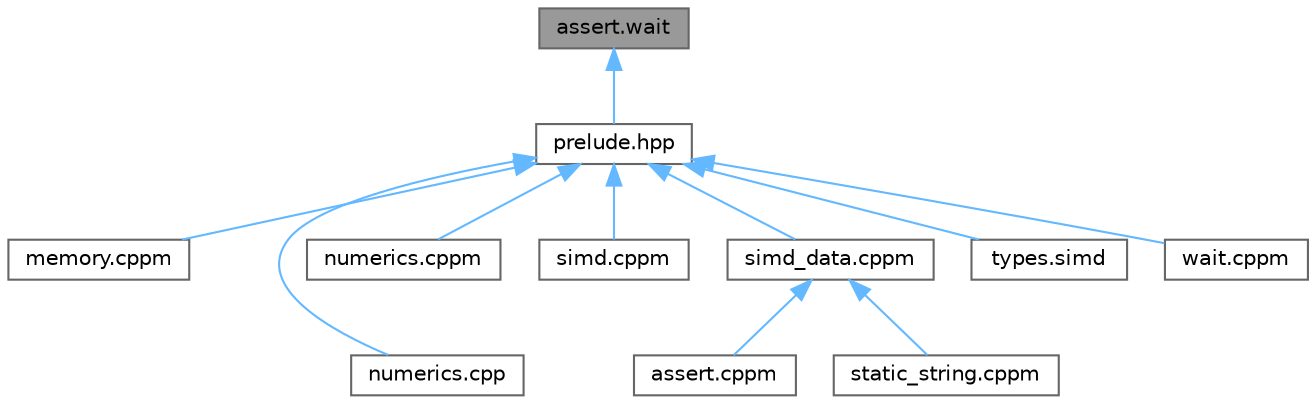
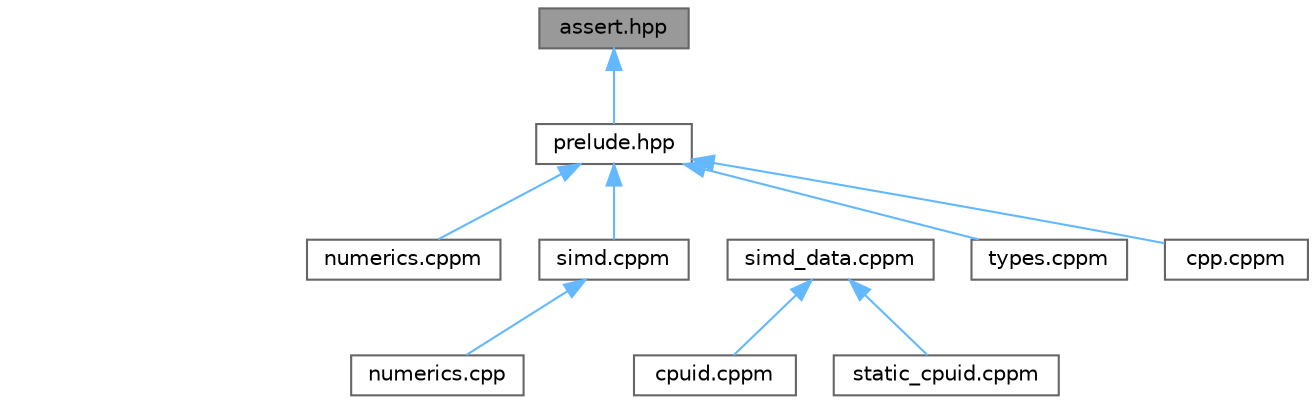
(614, 28) -> (614, 28)
(731, 207) -> none
(298, 231) -> (517, 323)
(99, 260) -> none
(1049, 260) -> (1049, 260)
(1236, 260) -> (1236, 260)
(715, 375) -> (715, 375)
(946, 375) -> (946, 375)
